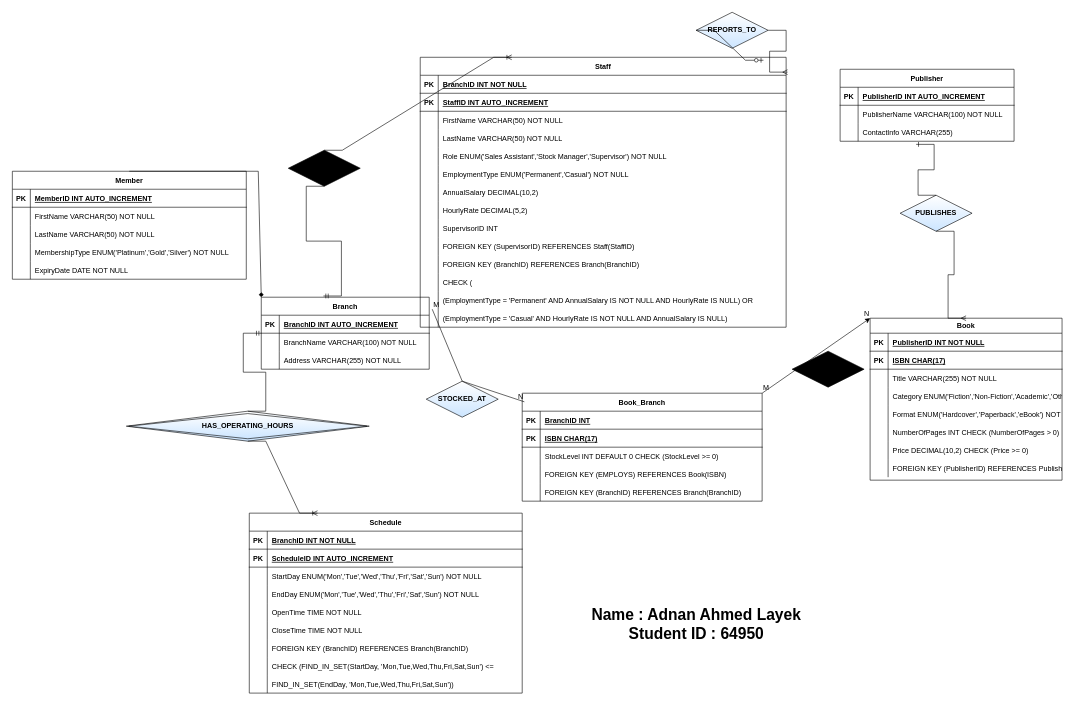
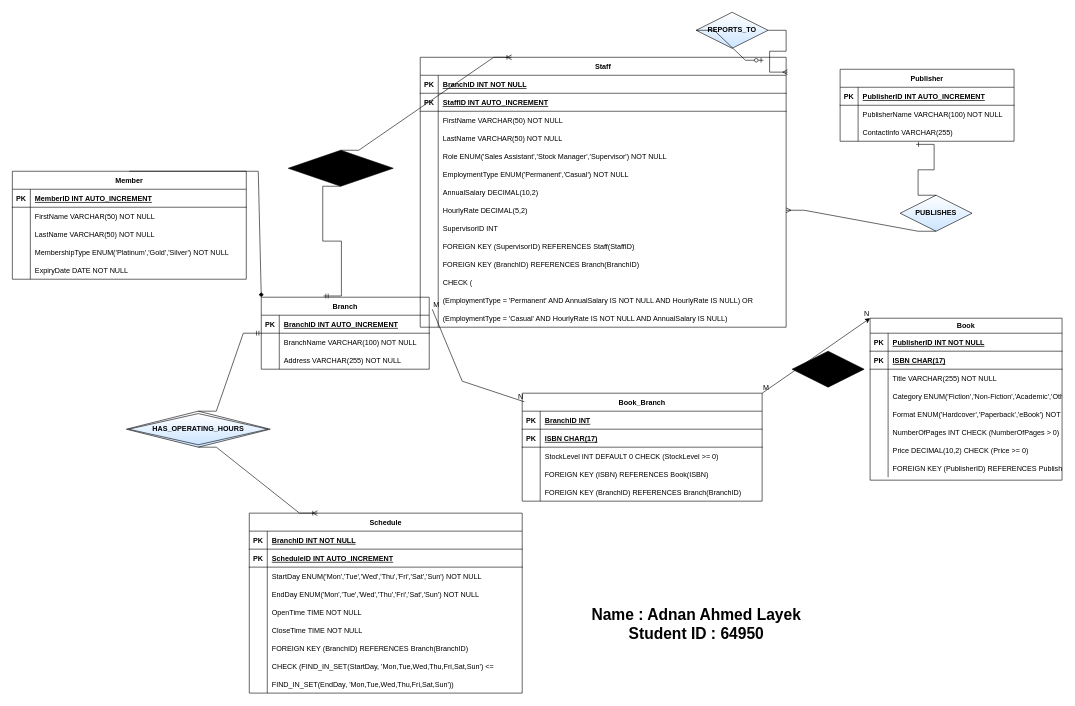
(324, 168) -> (341, 168)
(954, 270) -> (863, 221)
(462, 399) -> none
(248, 426) -> (198, 429)
(628, 475) -> (622, 475)
